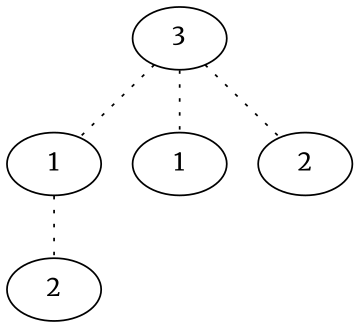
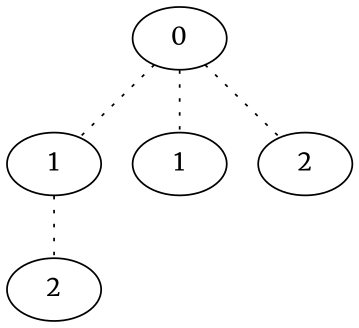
(180, 38) -> (180, 38)
